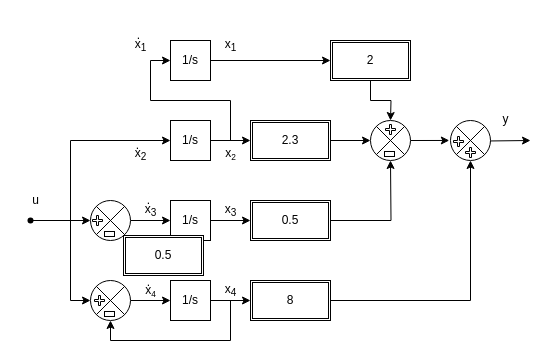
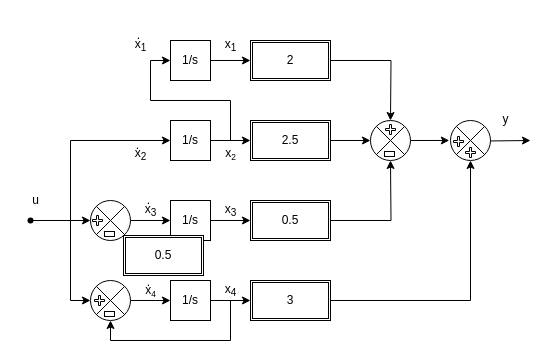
(371, 61) -> (291, 61)
(291, 141) -> (291, 141)
(291, 301) -> (291, 301)
